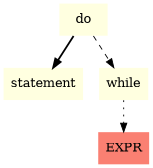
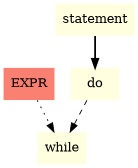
(66, 48) -> (95, 47)
(124, 112) -> (43, 112)
